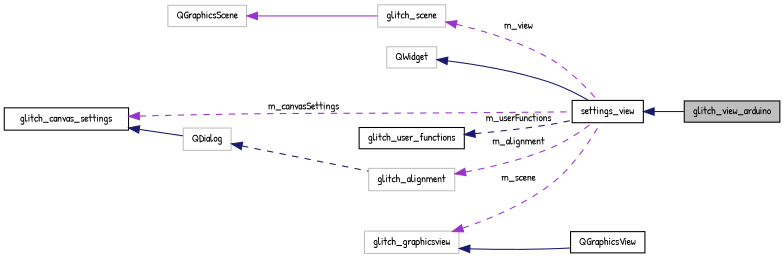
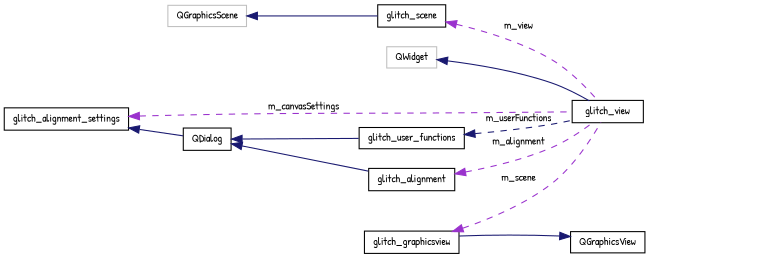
(318, 16) -> (318, 16)
(412, 16) -> (412, 16)
(608, 112) -> (608, 112)
(732, 112) -> none
(66, 119) -> (66, 119)
(207, 139) -> (207, 139)
none -> (301, 139)
(305, 159) -> (305, 159)
(412, 180) -> (412, 180)
(412, 242) -> (412, 242)
(520, 249) -> (509, 235)
